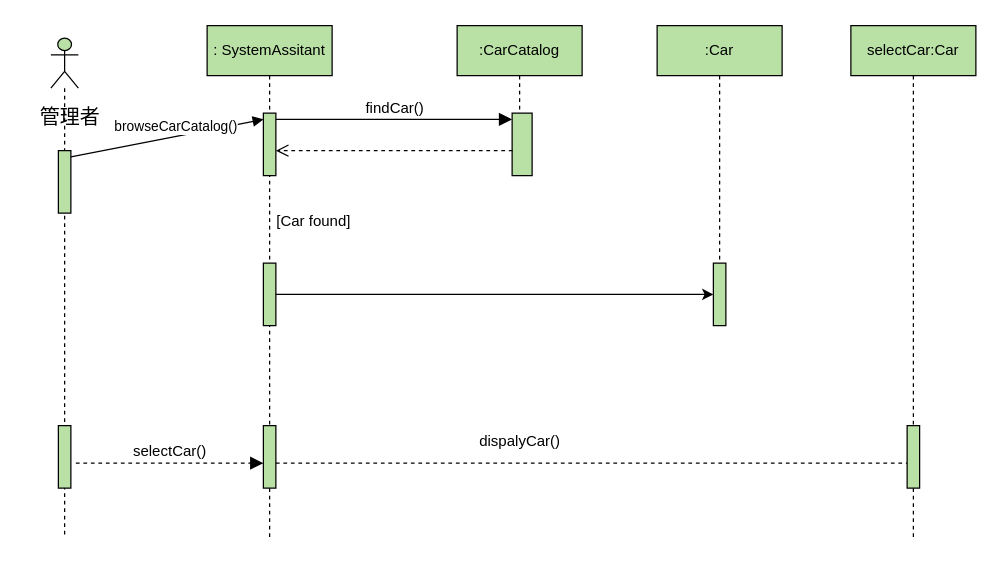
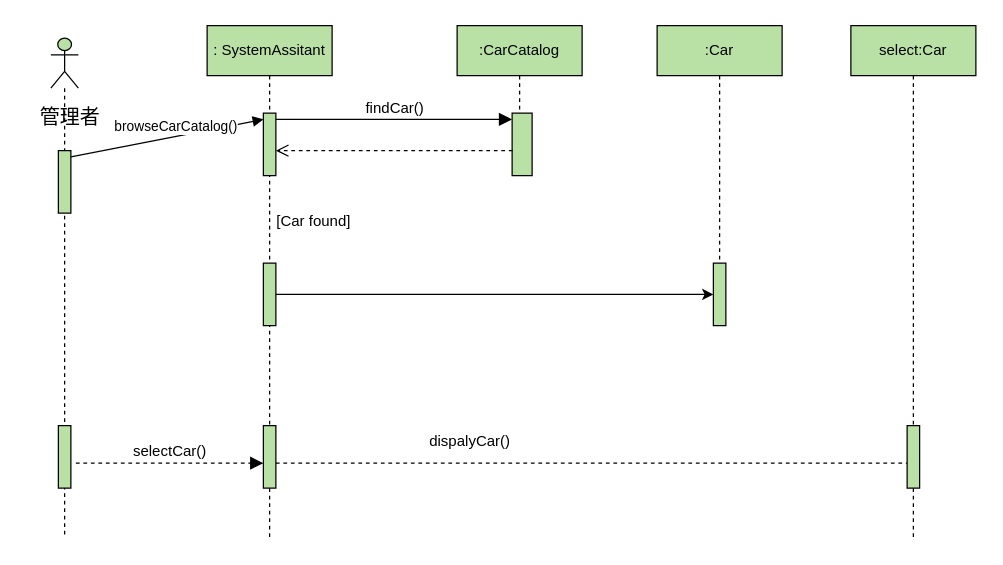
(913, 51) -> (913, 51)
(519, 442) -> (469, 442)
